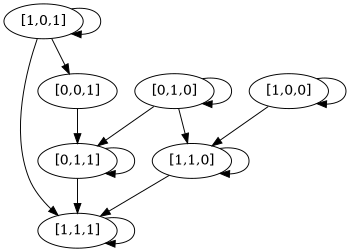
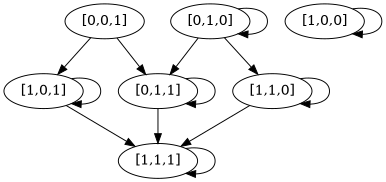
(58, 52) -> (78, 52)
(244, 123) -> none
